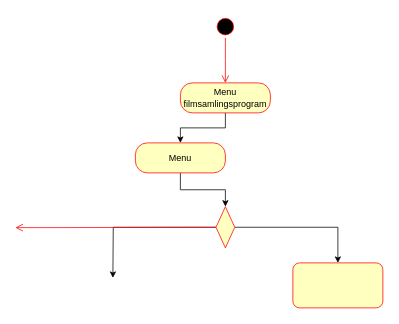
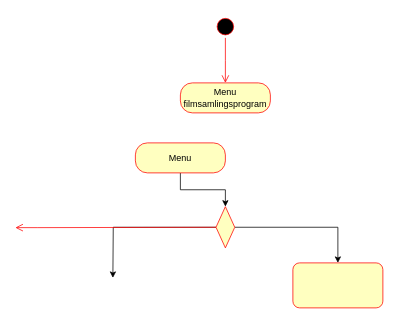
(225, 122) -> none
